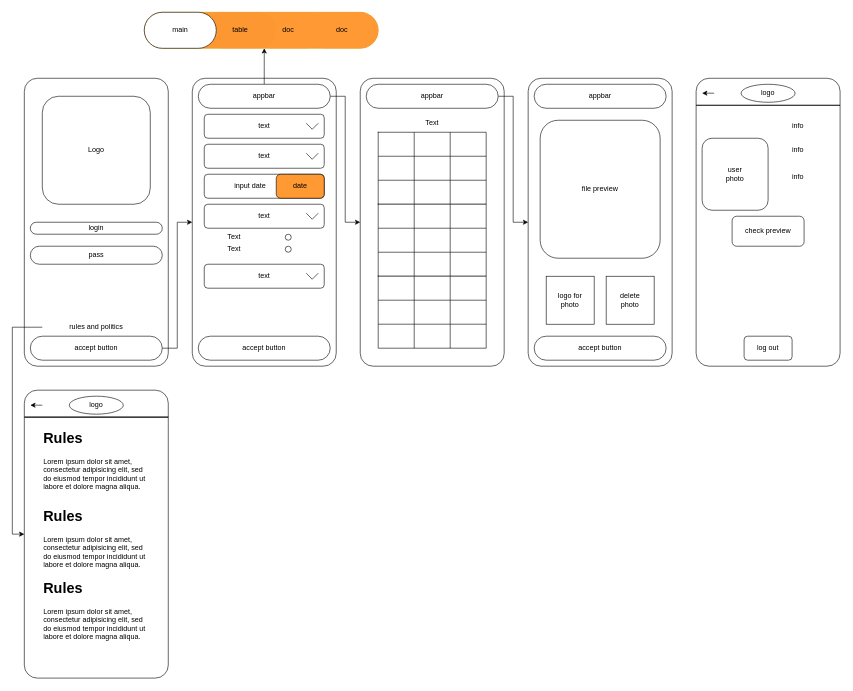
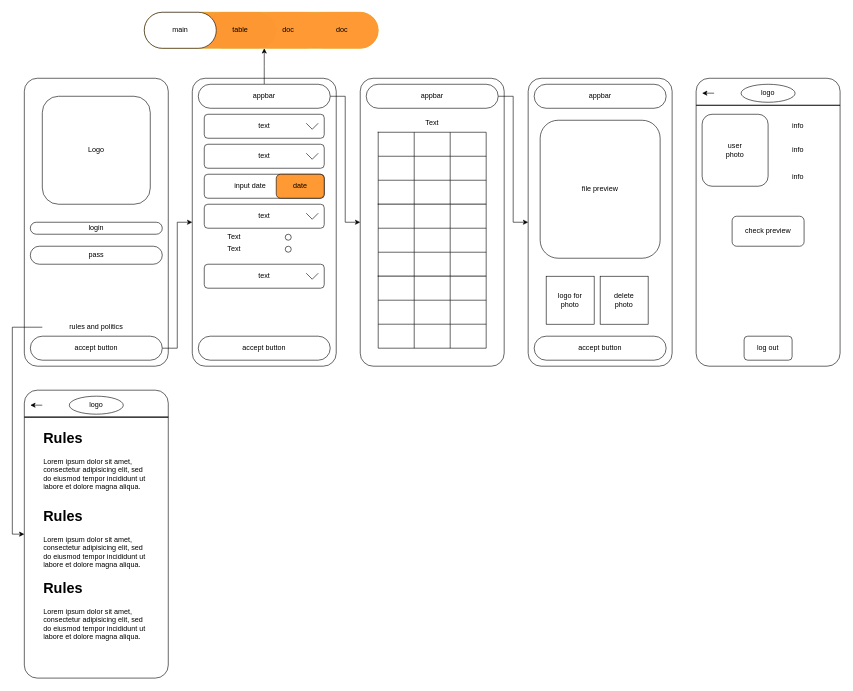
(735, 174) -> (735, 150)
(630, 300) -> (624, 300)
